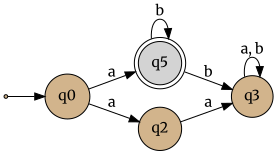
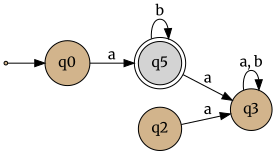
(208, 73) -> (208, 79)
(109, 111) -> none
